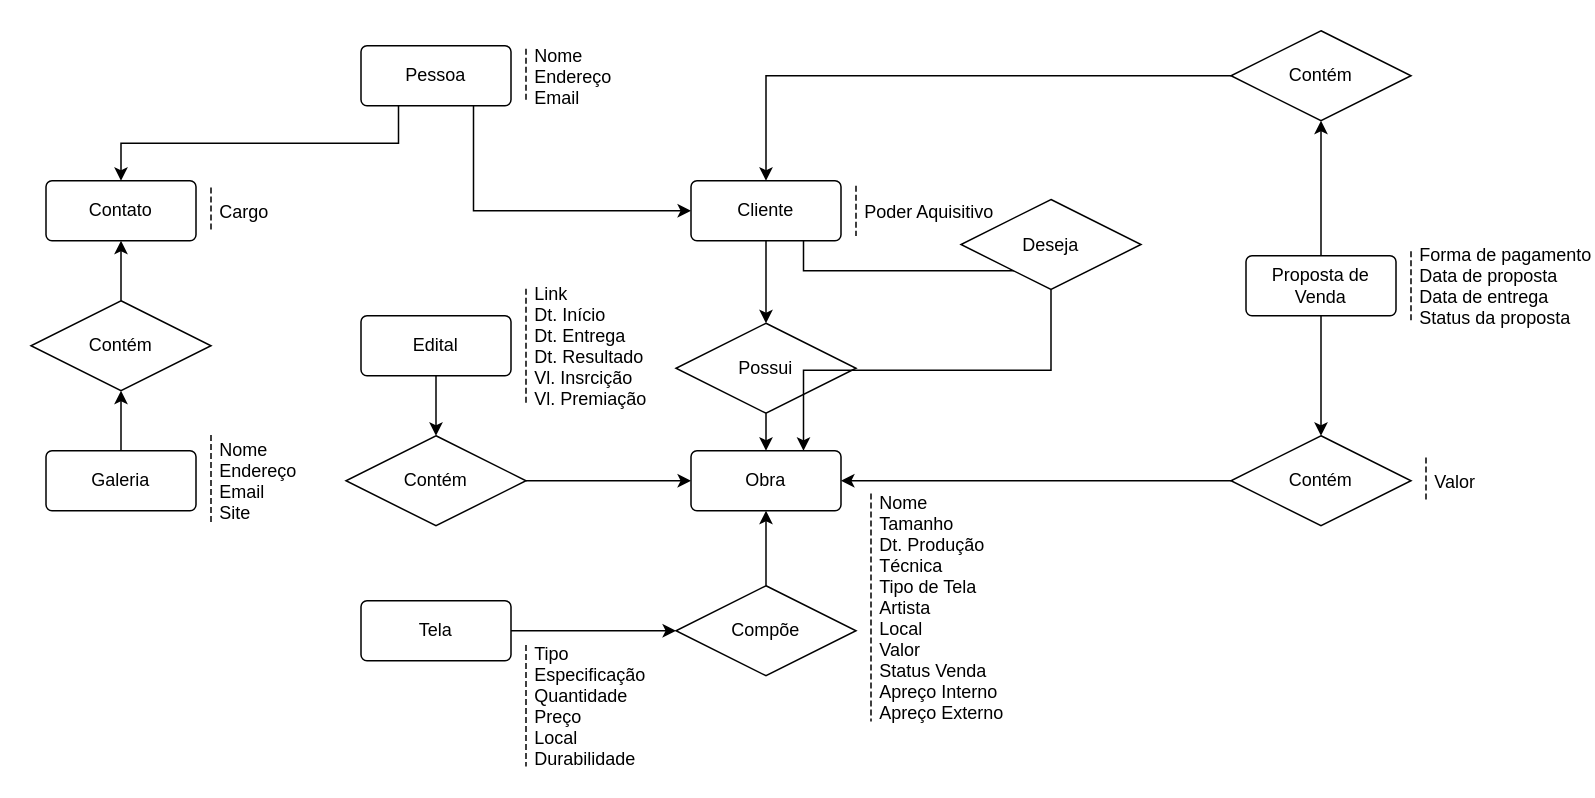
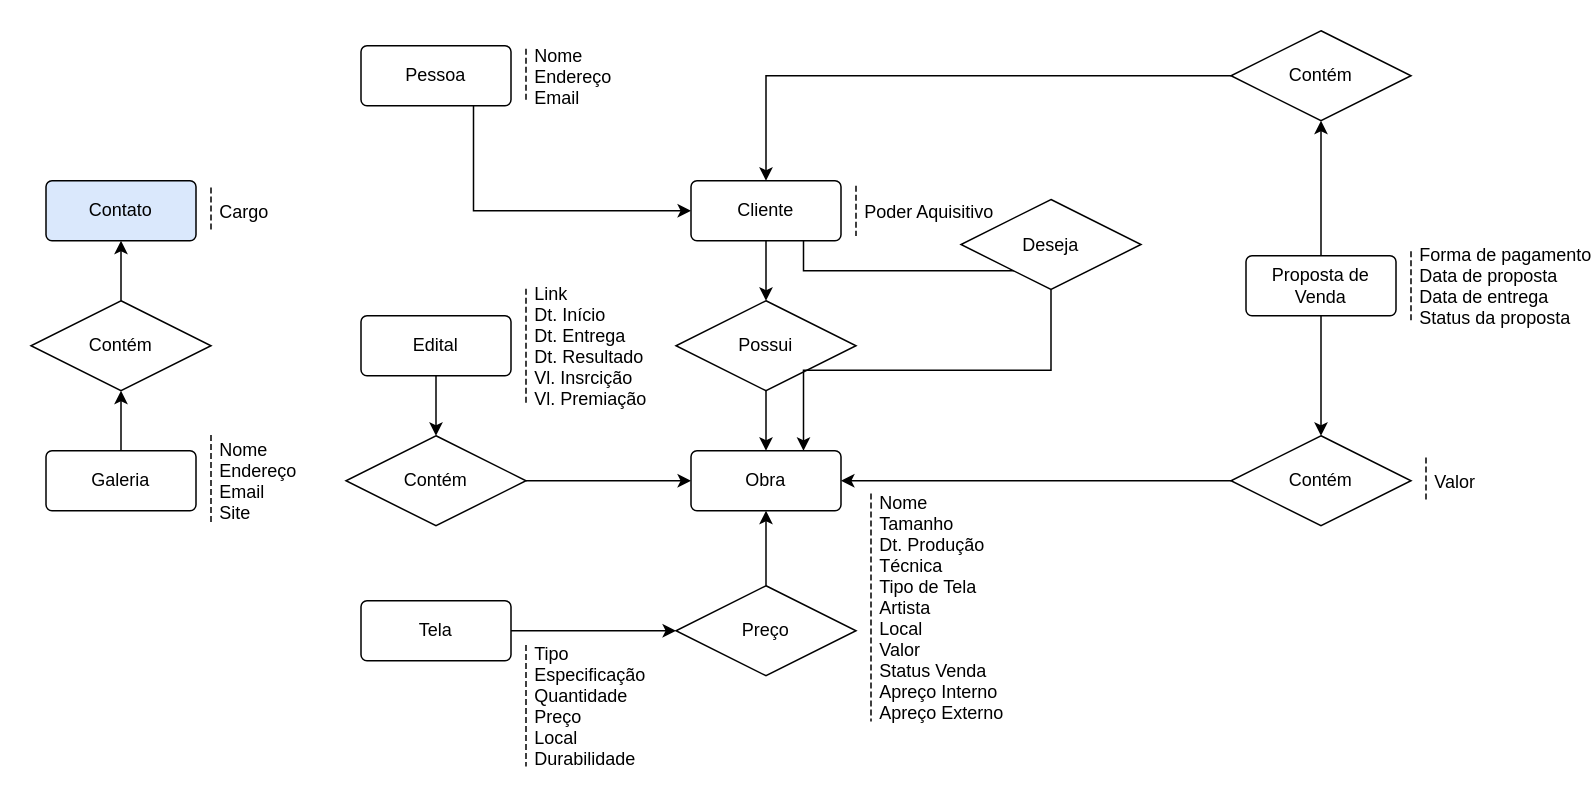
(265, 143) -> none
(121, 211) -> (121, 211)
(766, 368) -> (766, 346)
(766, 631) -> (766, 631)
